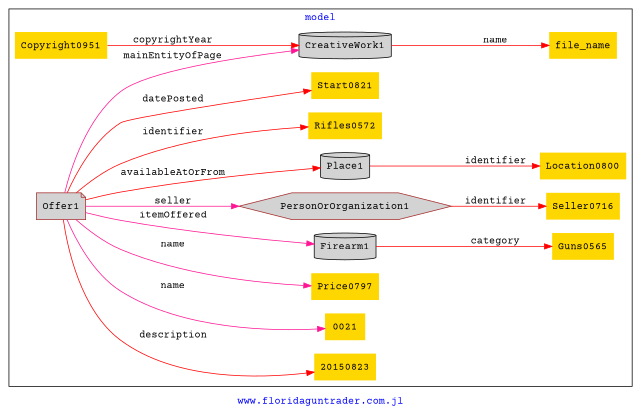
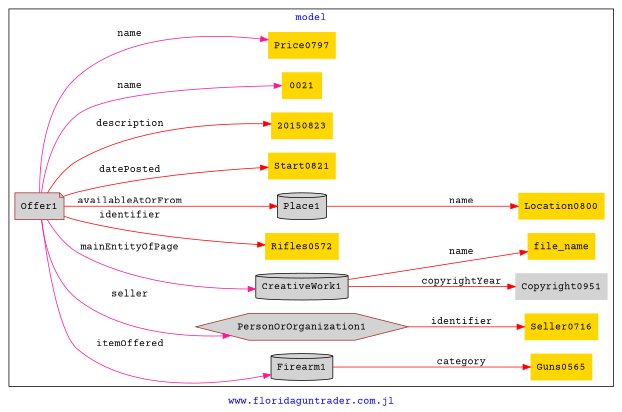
(61, 45) -> (561, 287)
(199, 45) -> (428, 287)
(496, 160) -> (462, 201)
